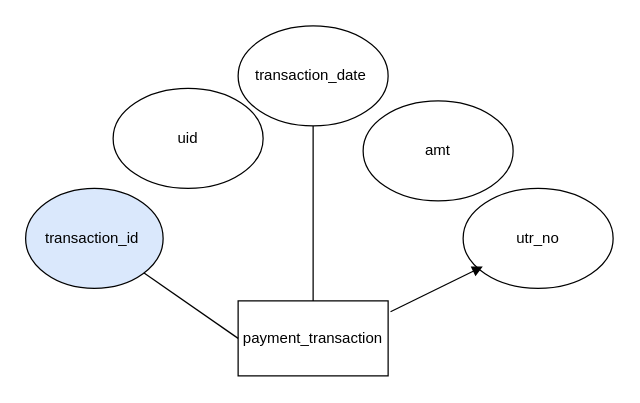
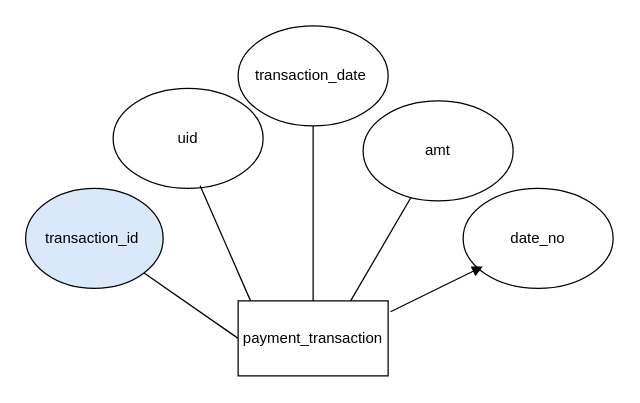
(538, 238) -> (538, 238)
none -> (226, 243)
none -> (381, 249)
